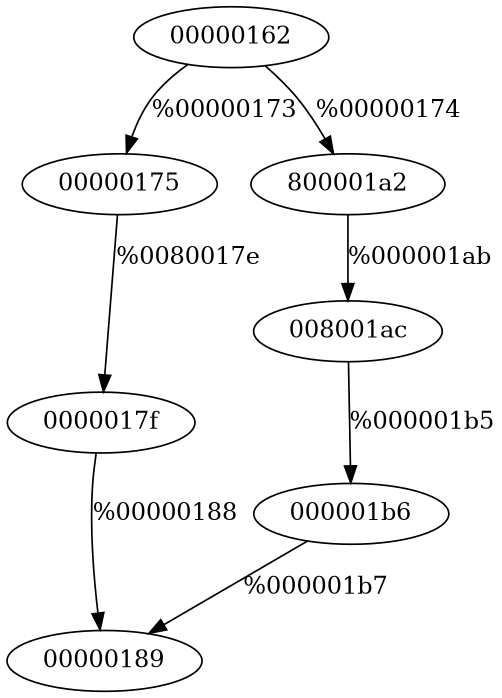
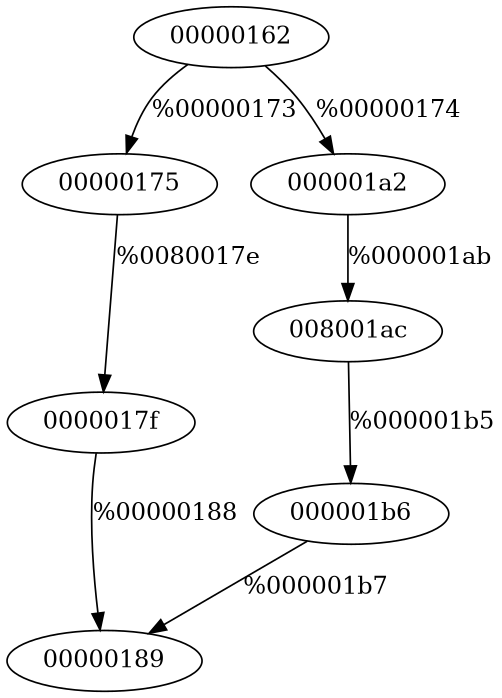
(348, 184) -> (348, 184)
